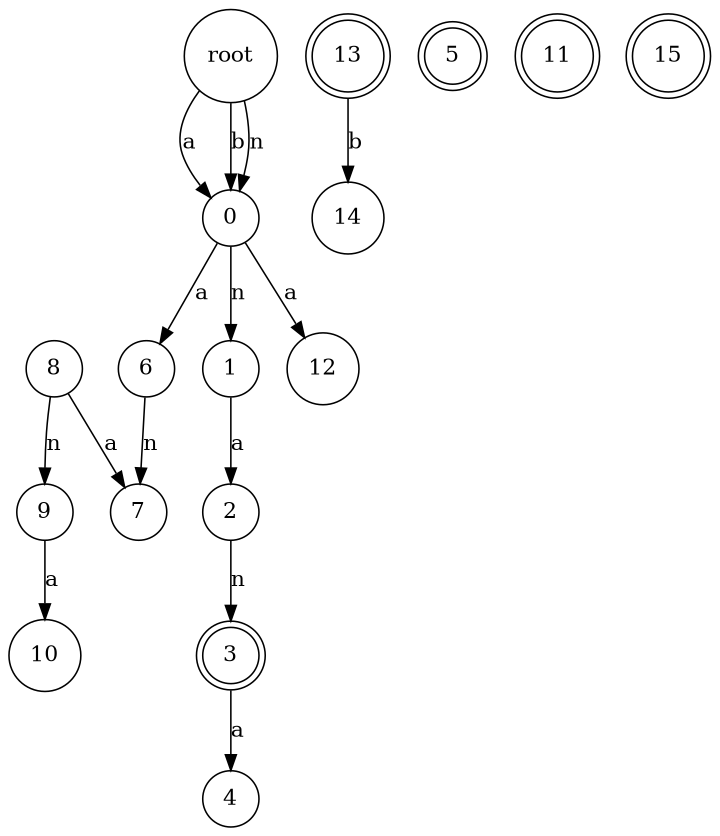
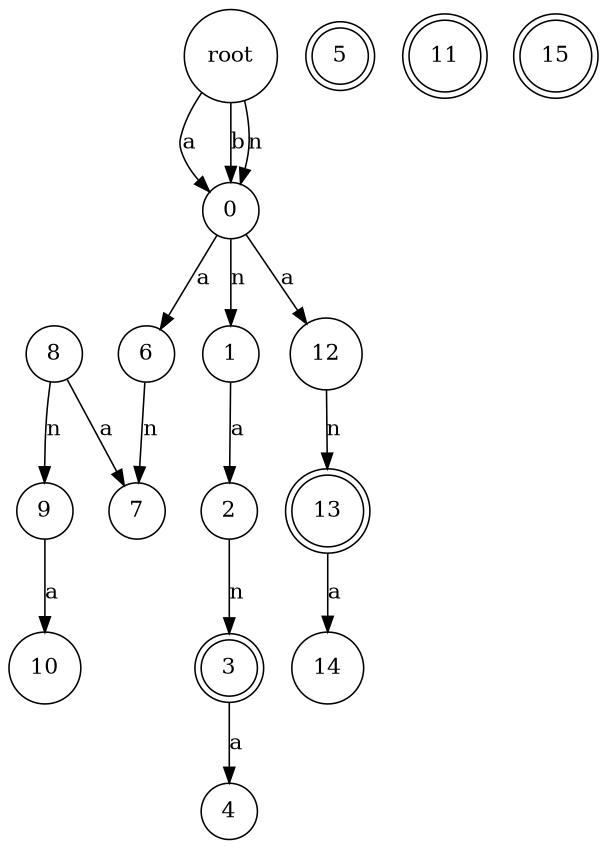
(356, 143) -> (335, 593)
none -> (327, 421)
